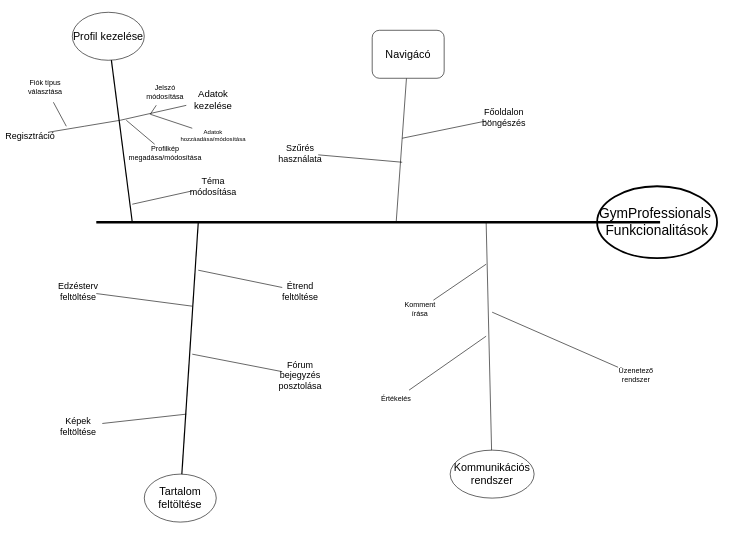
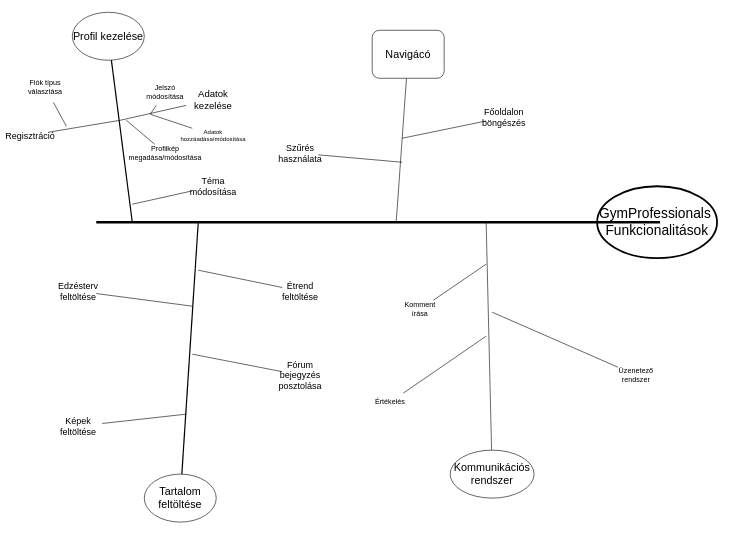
(396, 399) -> (390, 402)
